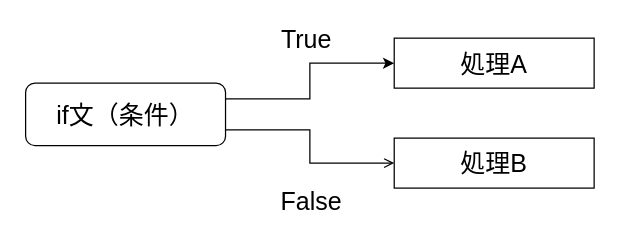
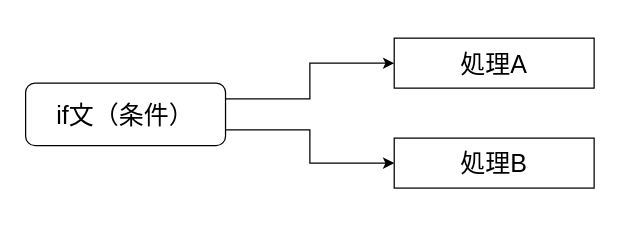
(307, 38) -> none
(386, 163) -> (384, 163)
(312, 201) -> none
